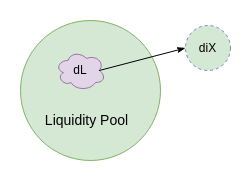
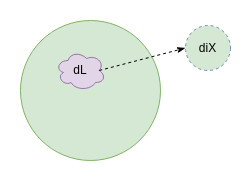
(137, 61) -> (137, 61)
(87, 121) -> none
